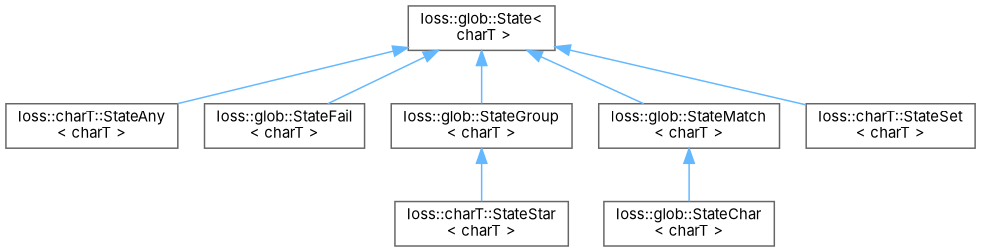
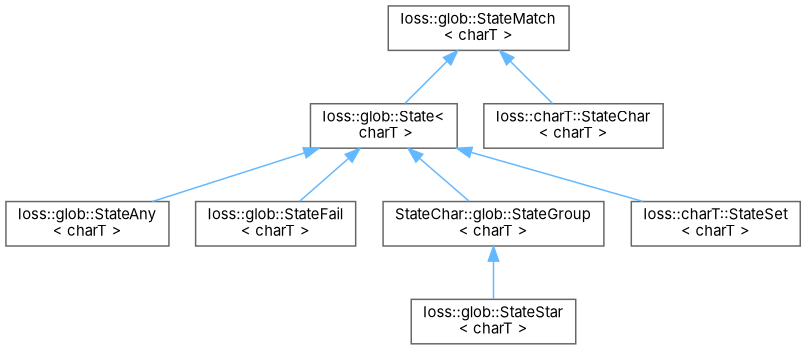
(592, 80) -> (426, 82)
(92, 126) -> (87, 224)
(482, 126) -> (493, 224)
(482, 224) -> (493, 322)
(689, 224) -> (574, 126)
